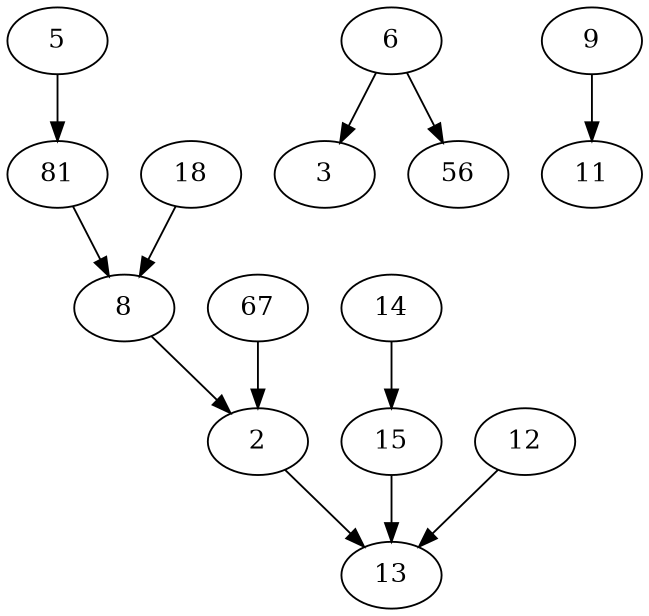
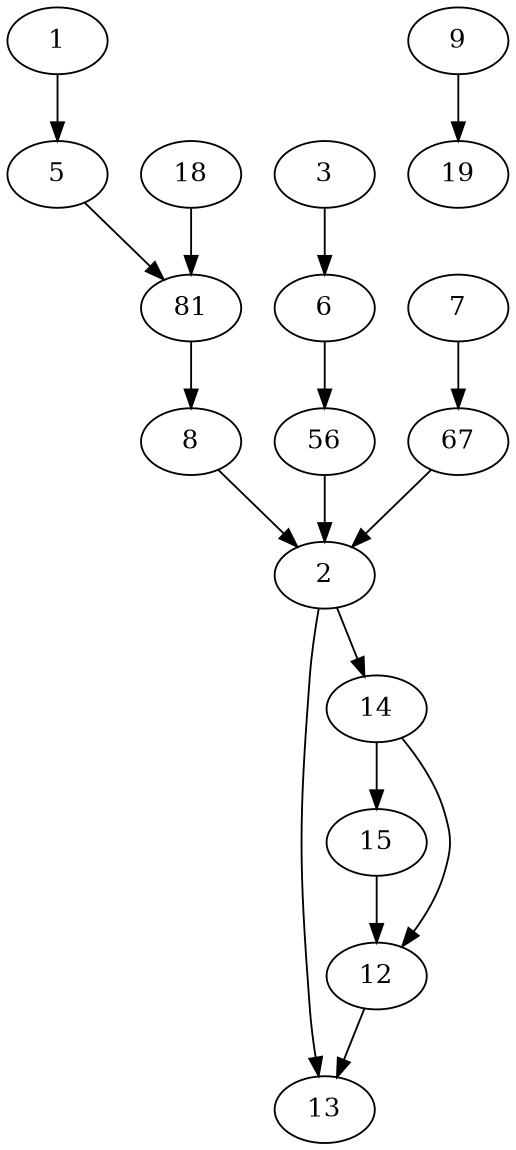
none -> (58, 41)
(362, 99) -> (325, 232)
(592, 174) -> (458, 174)
(162, 233) -> (191, 232)
none -> (458, 308)
none -> (325, 499)
(392, 499) -> (377, 900)
none -> (347, 633)
none -> (449, 833)
